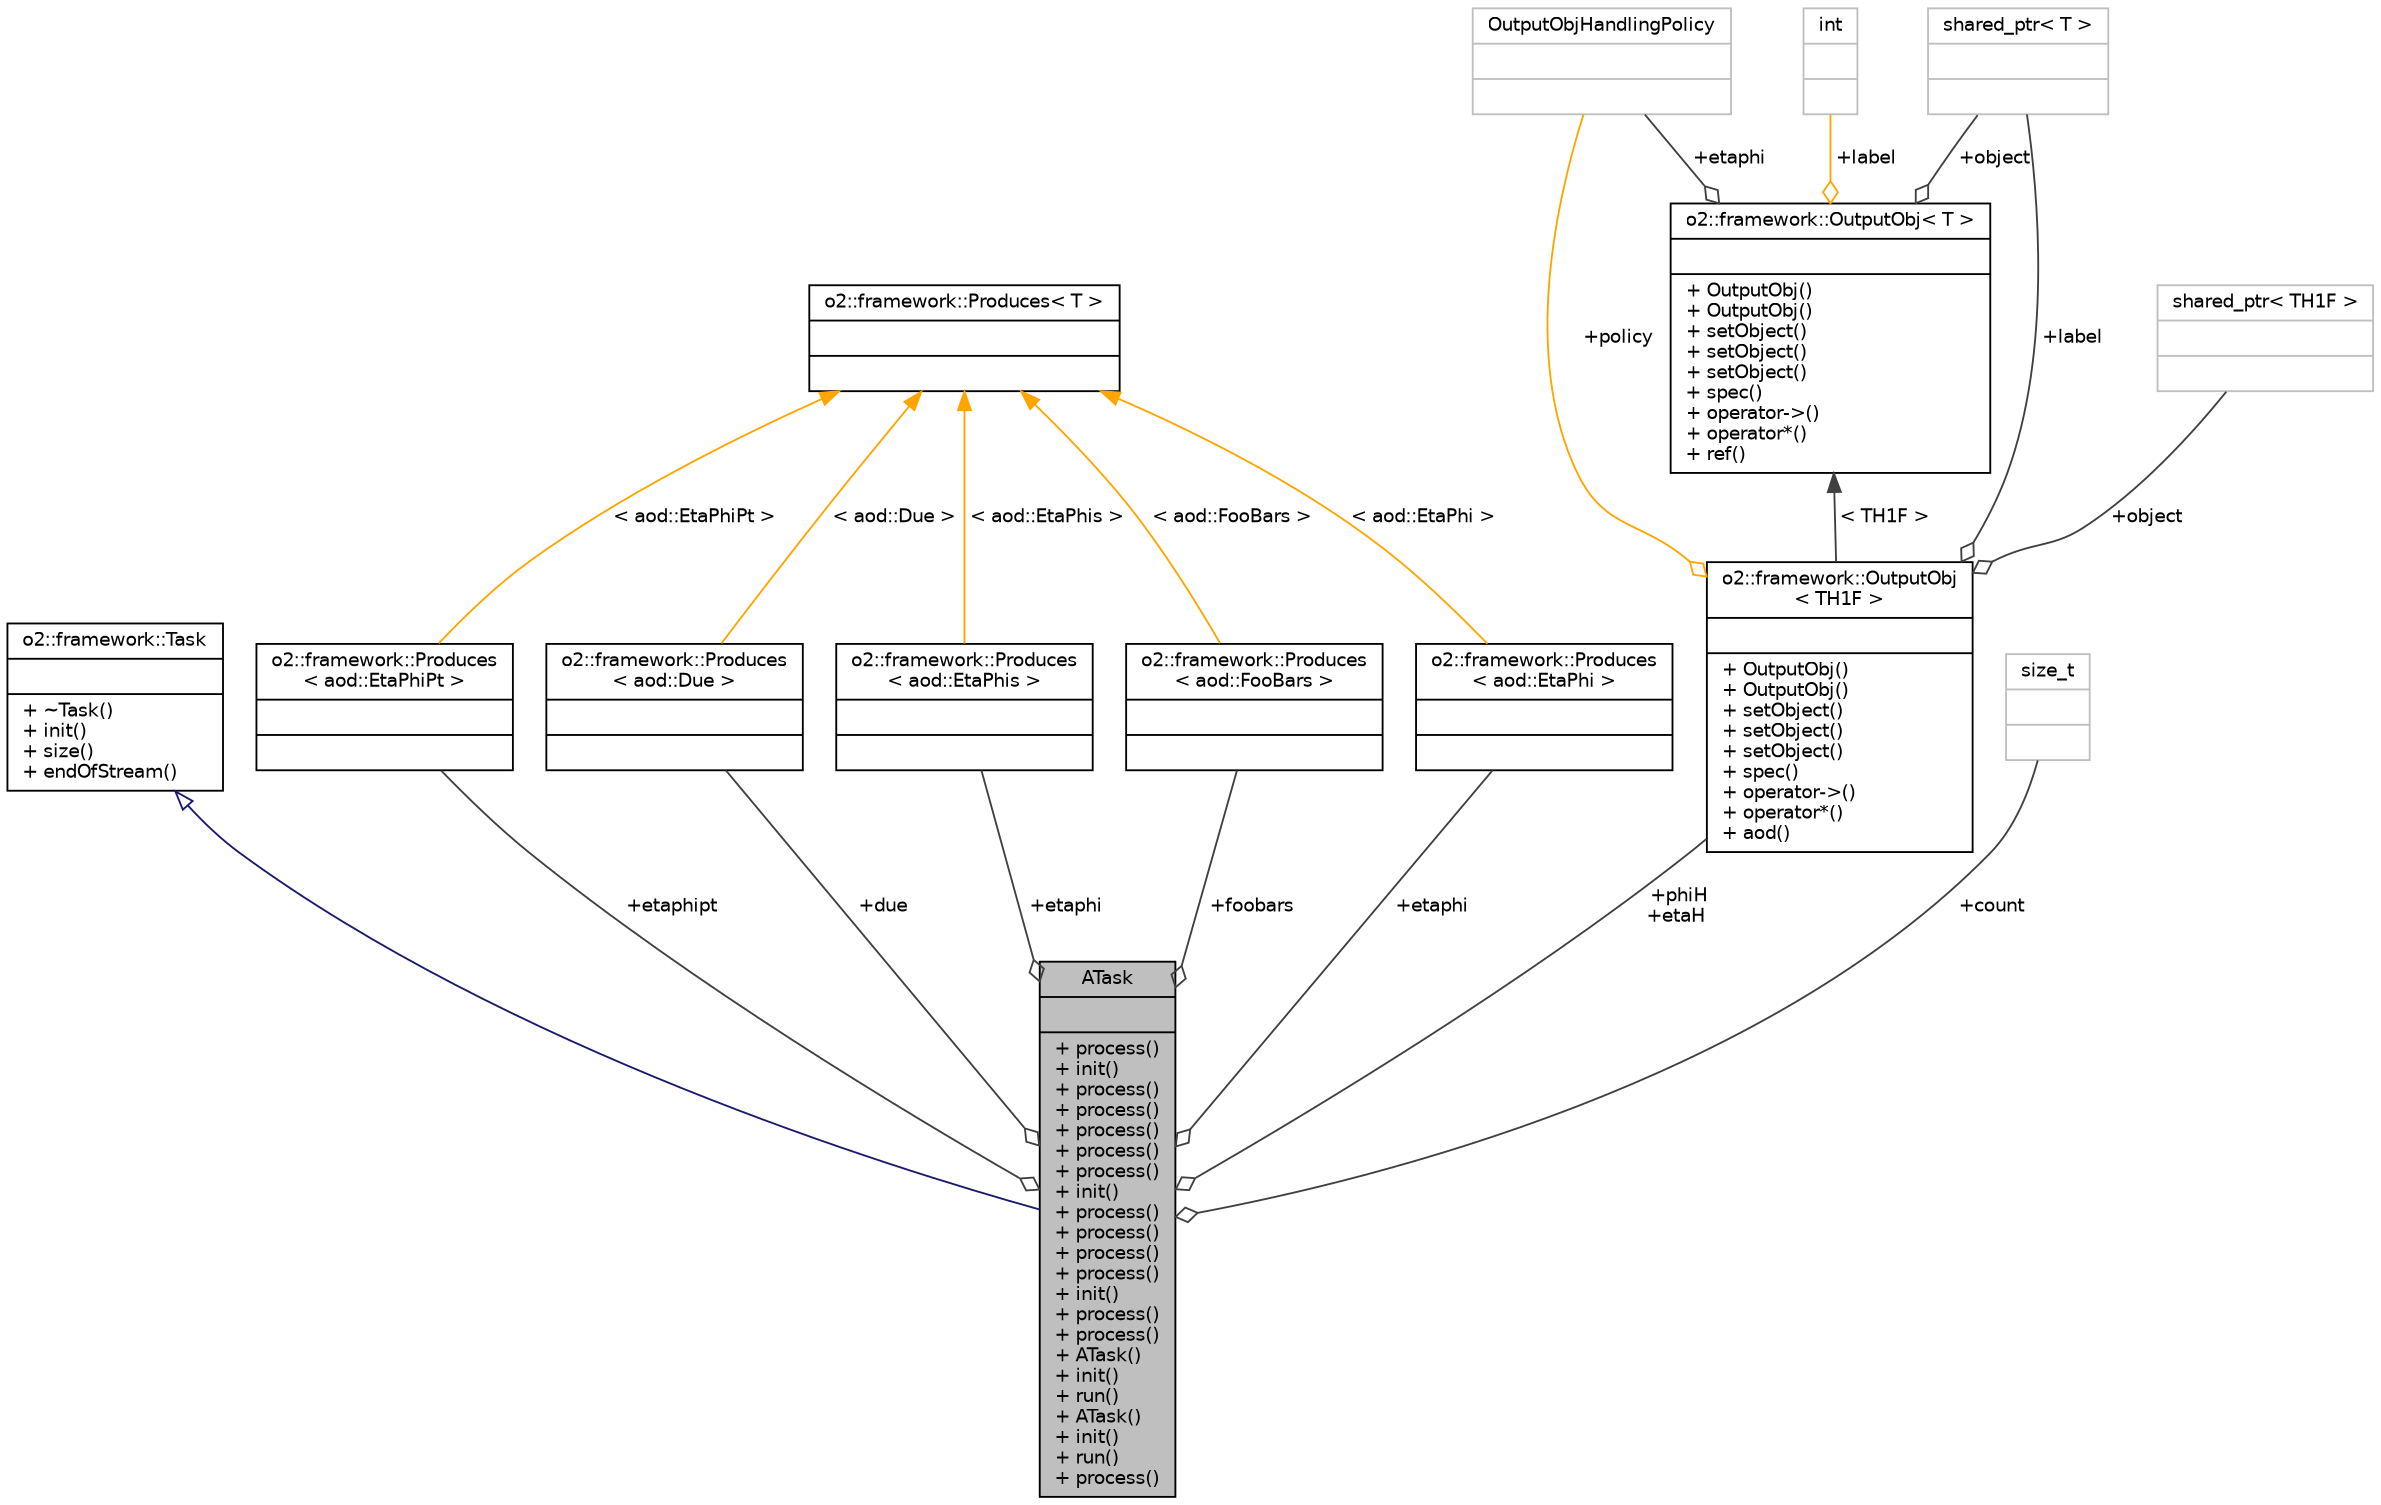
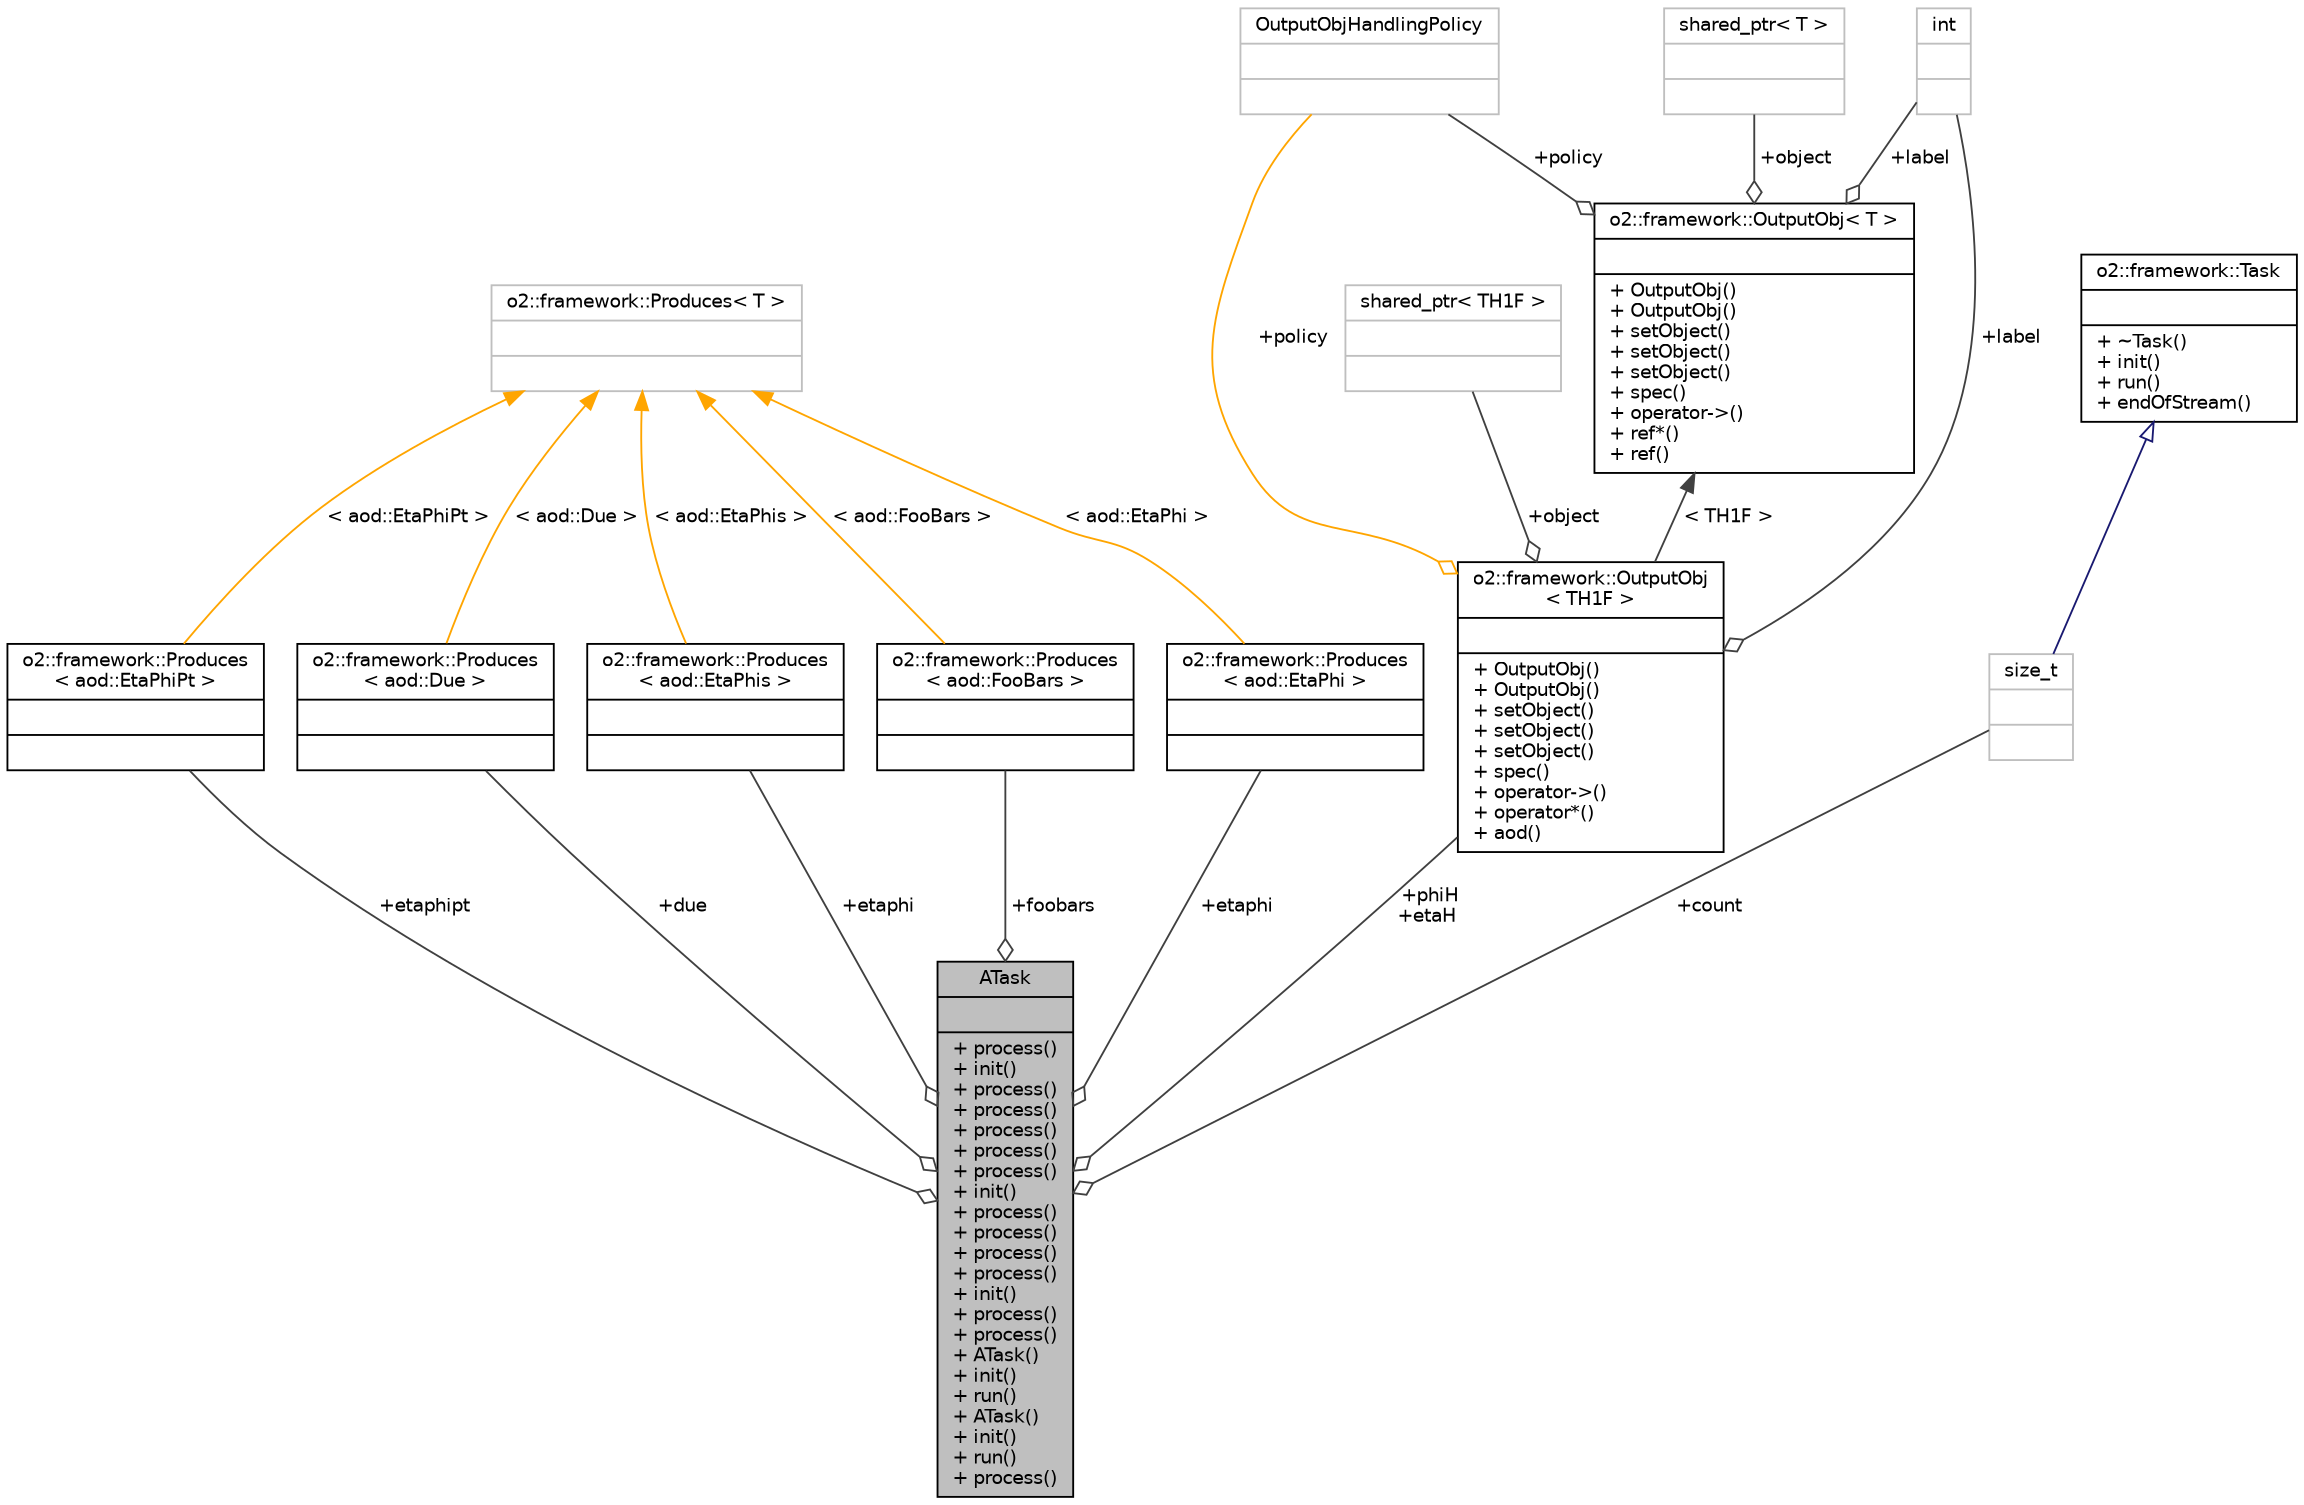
(1830, 148) -> (1888, 143)
(1727, 159) -> (1566, 159)
(2035, 334) -> (1954, 421)
(964, 338) -> (647, 338)
(1747, 434) -> (1645, 434)
(59, 752) -> (2129, 383)
(592, 1050) -> (2100, 547)
